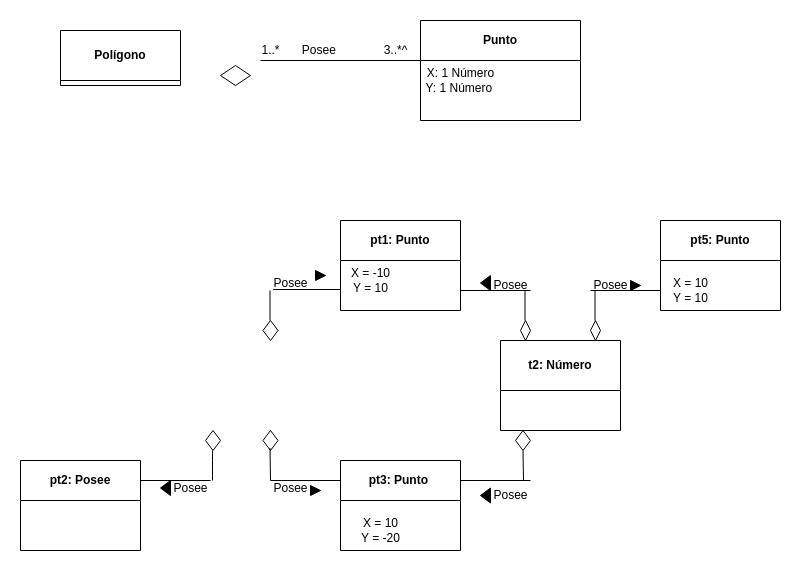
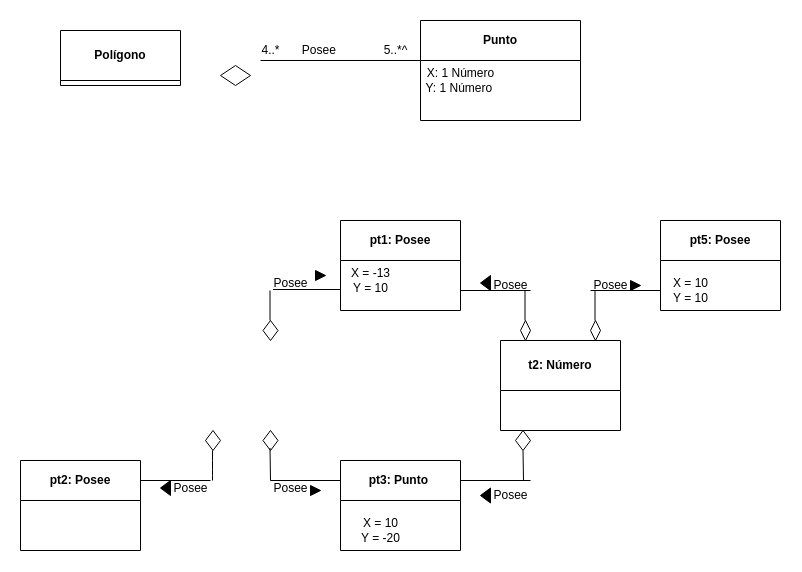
(271, 51) -> (271, 51)
(396, 51) -> (396, 51)
(401, 241) -> (401, 241)
(721, 241) -> (721, 241)
(371, 281) -> (371, 281)
